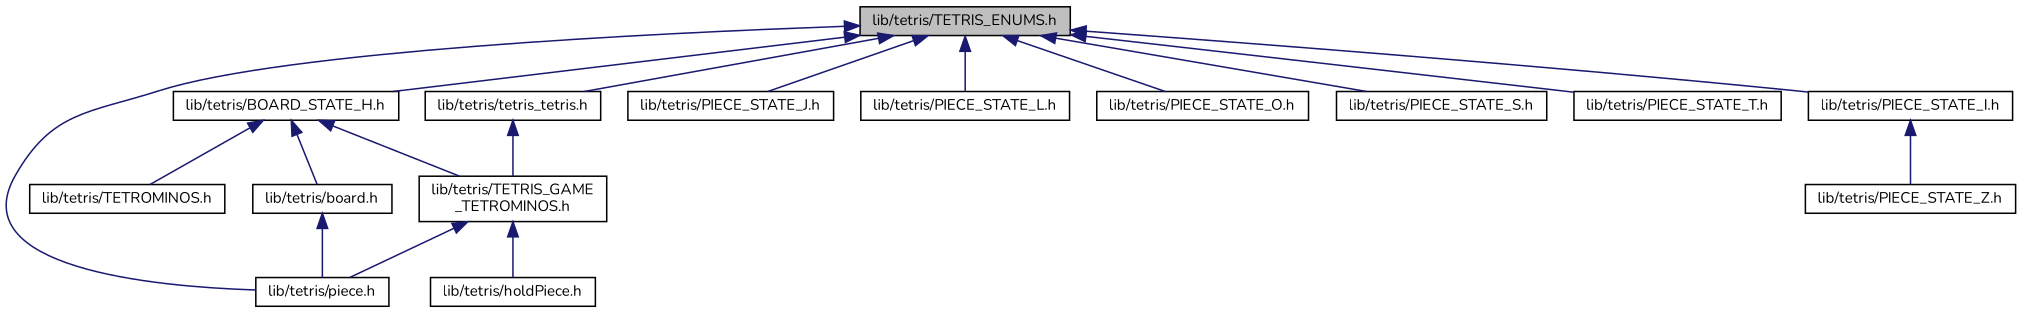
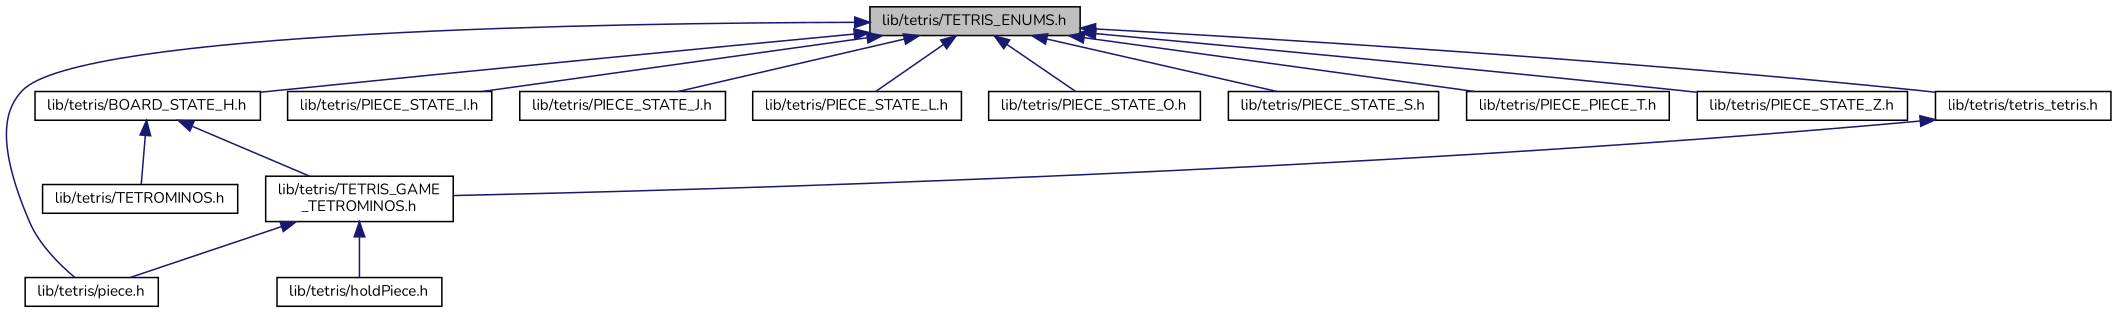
(1678, 106) -> (1568, 106)
(1910, 160) -> (1397, 62)
(322, 199) -> none
